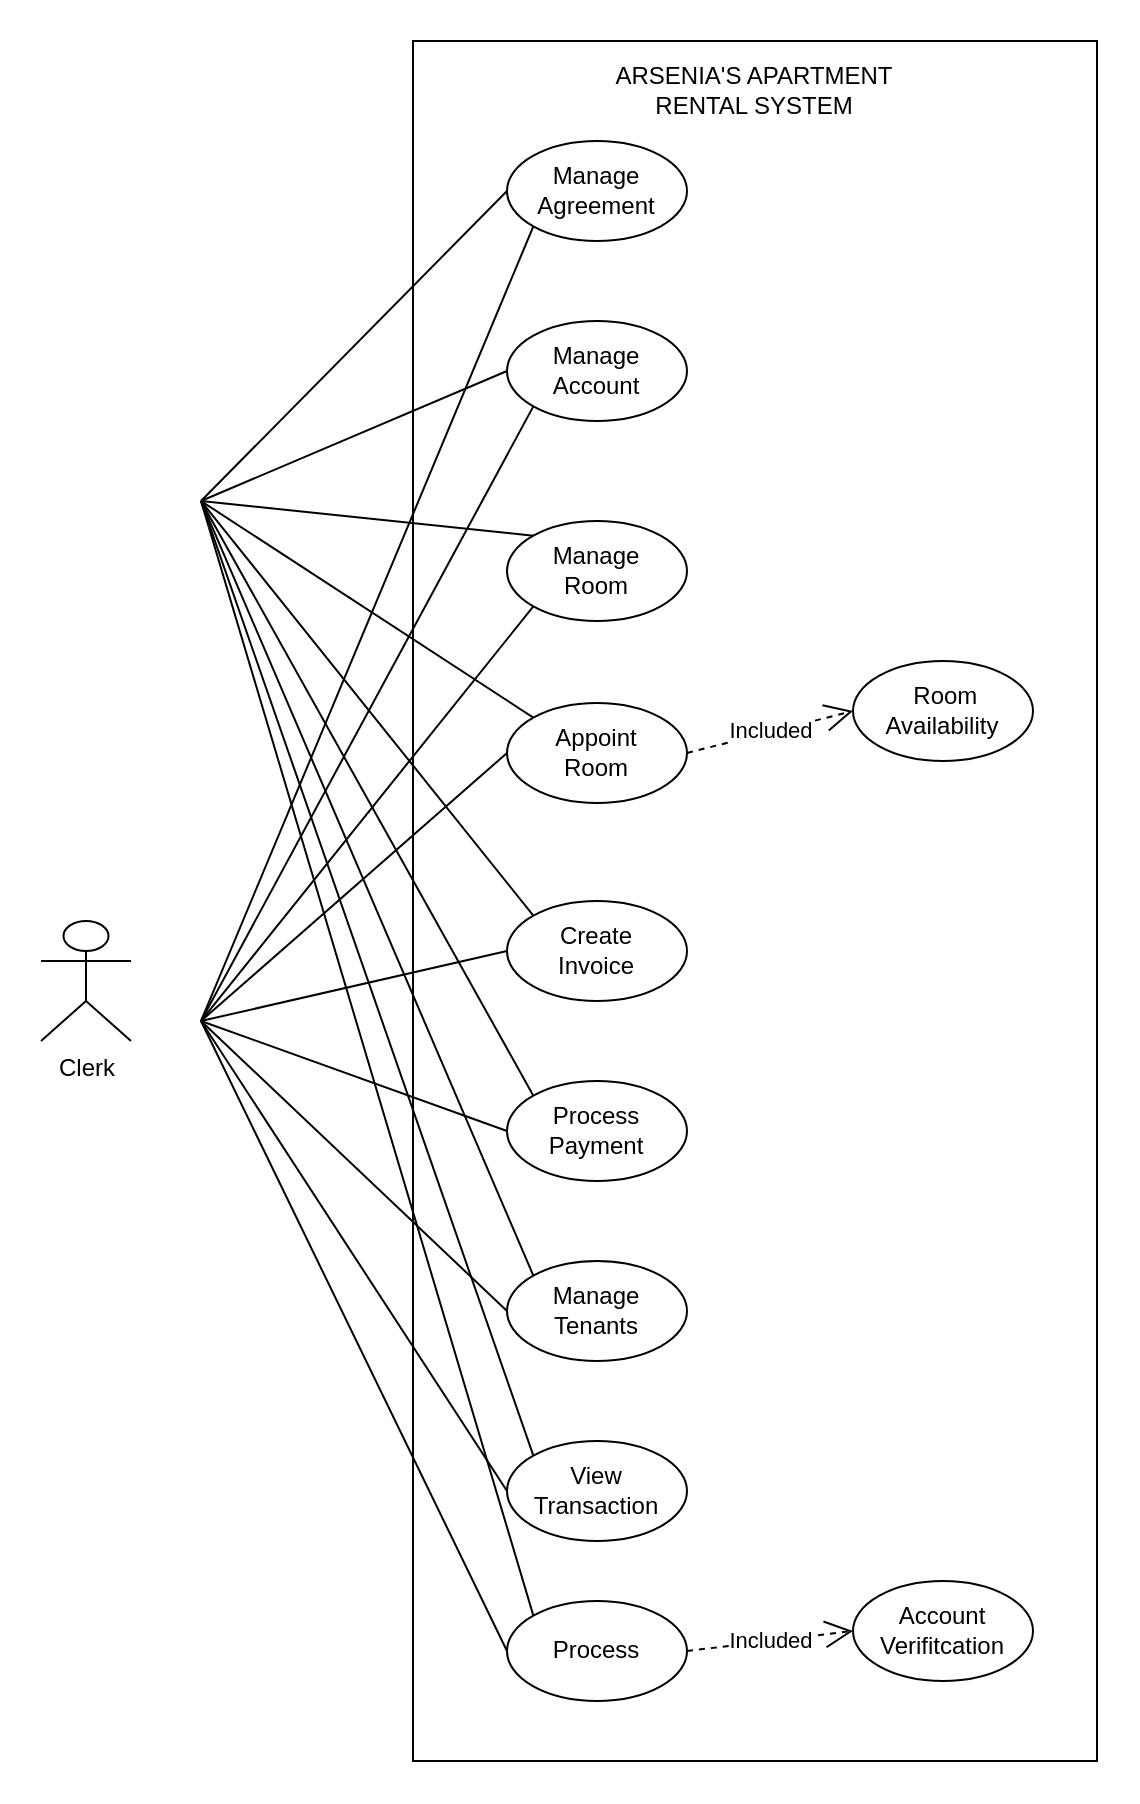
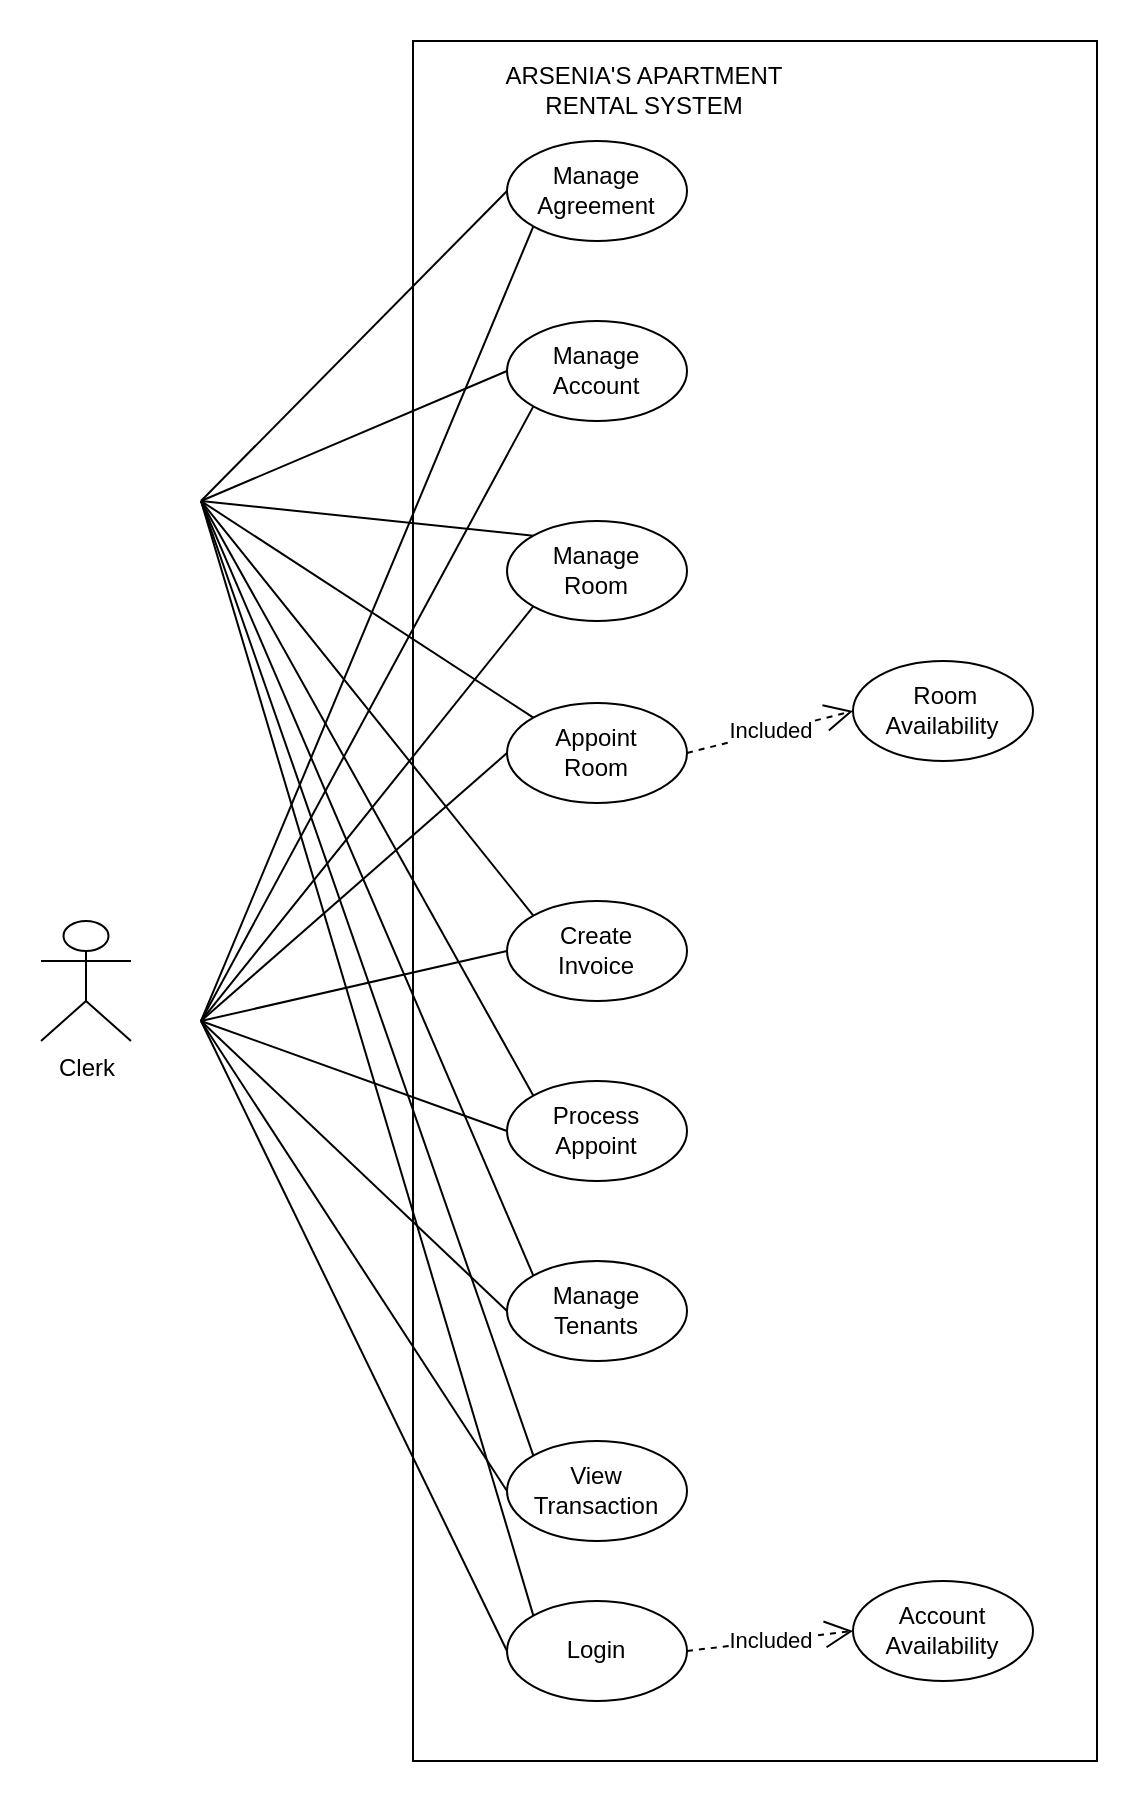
(755, 91) -> (645, 91)
(597, 1131) -> (597, 1131)
(943, 1631) -> (943, 1631)
(597, 1651) -> (597, 1651)
